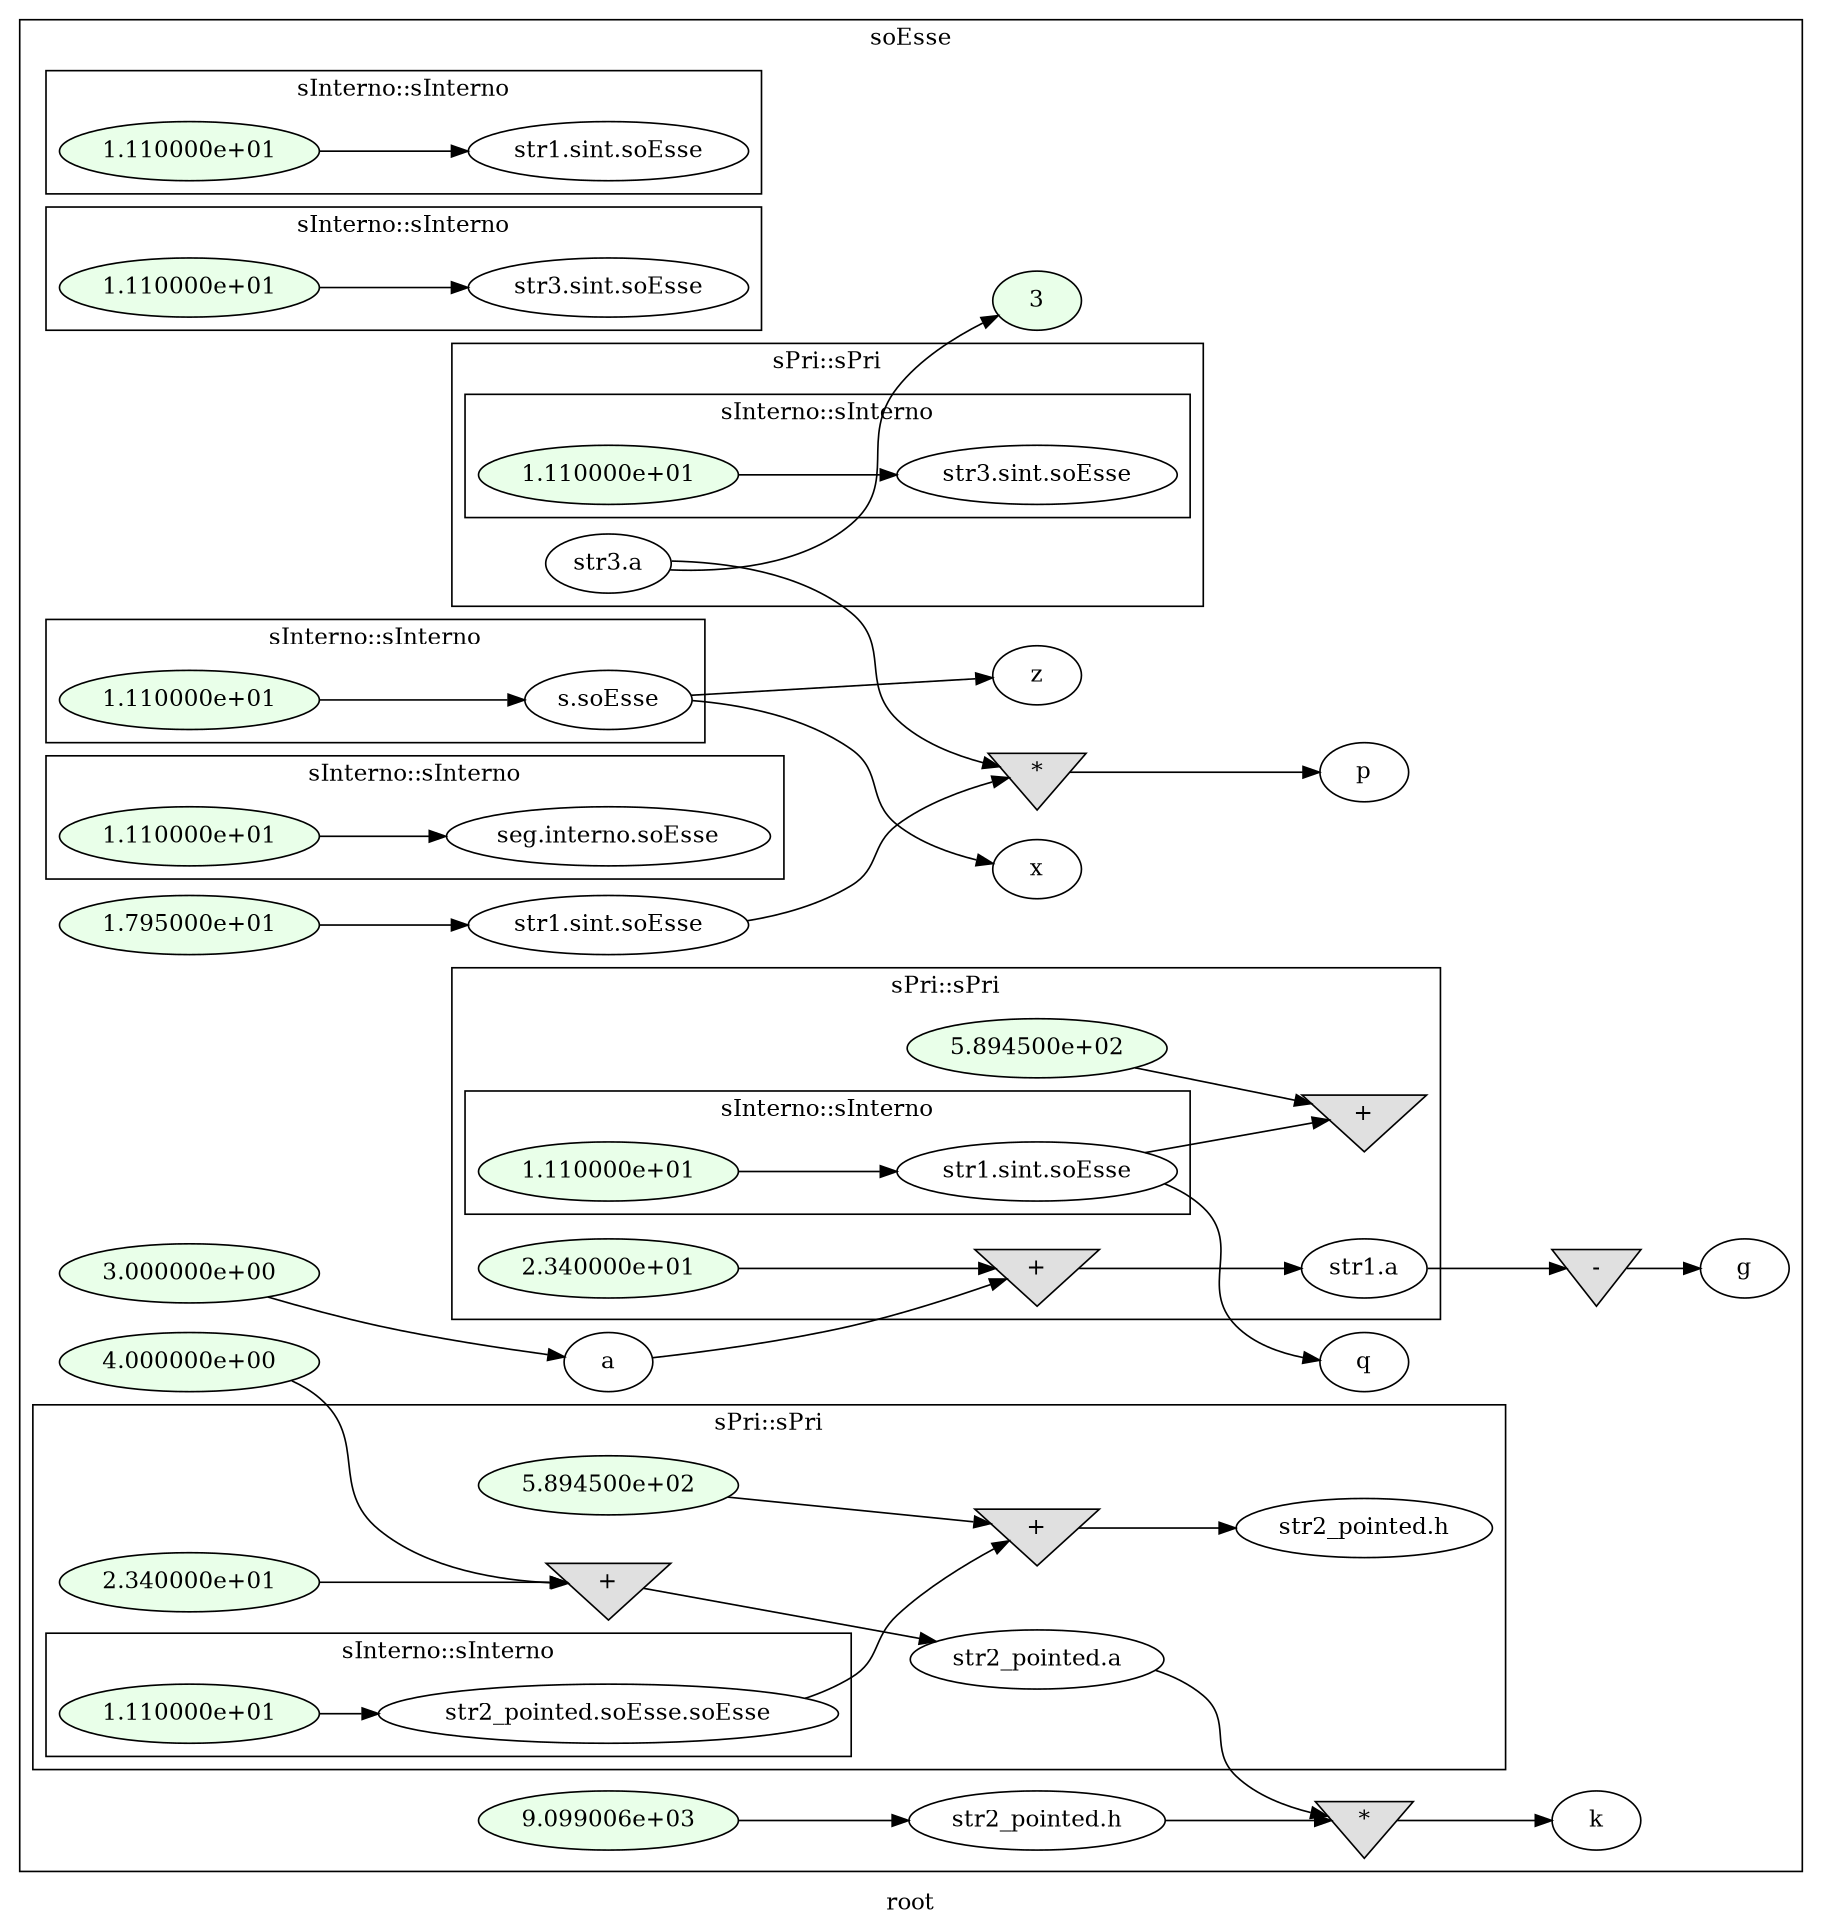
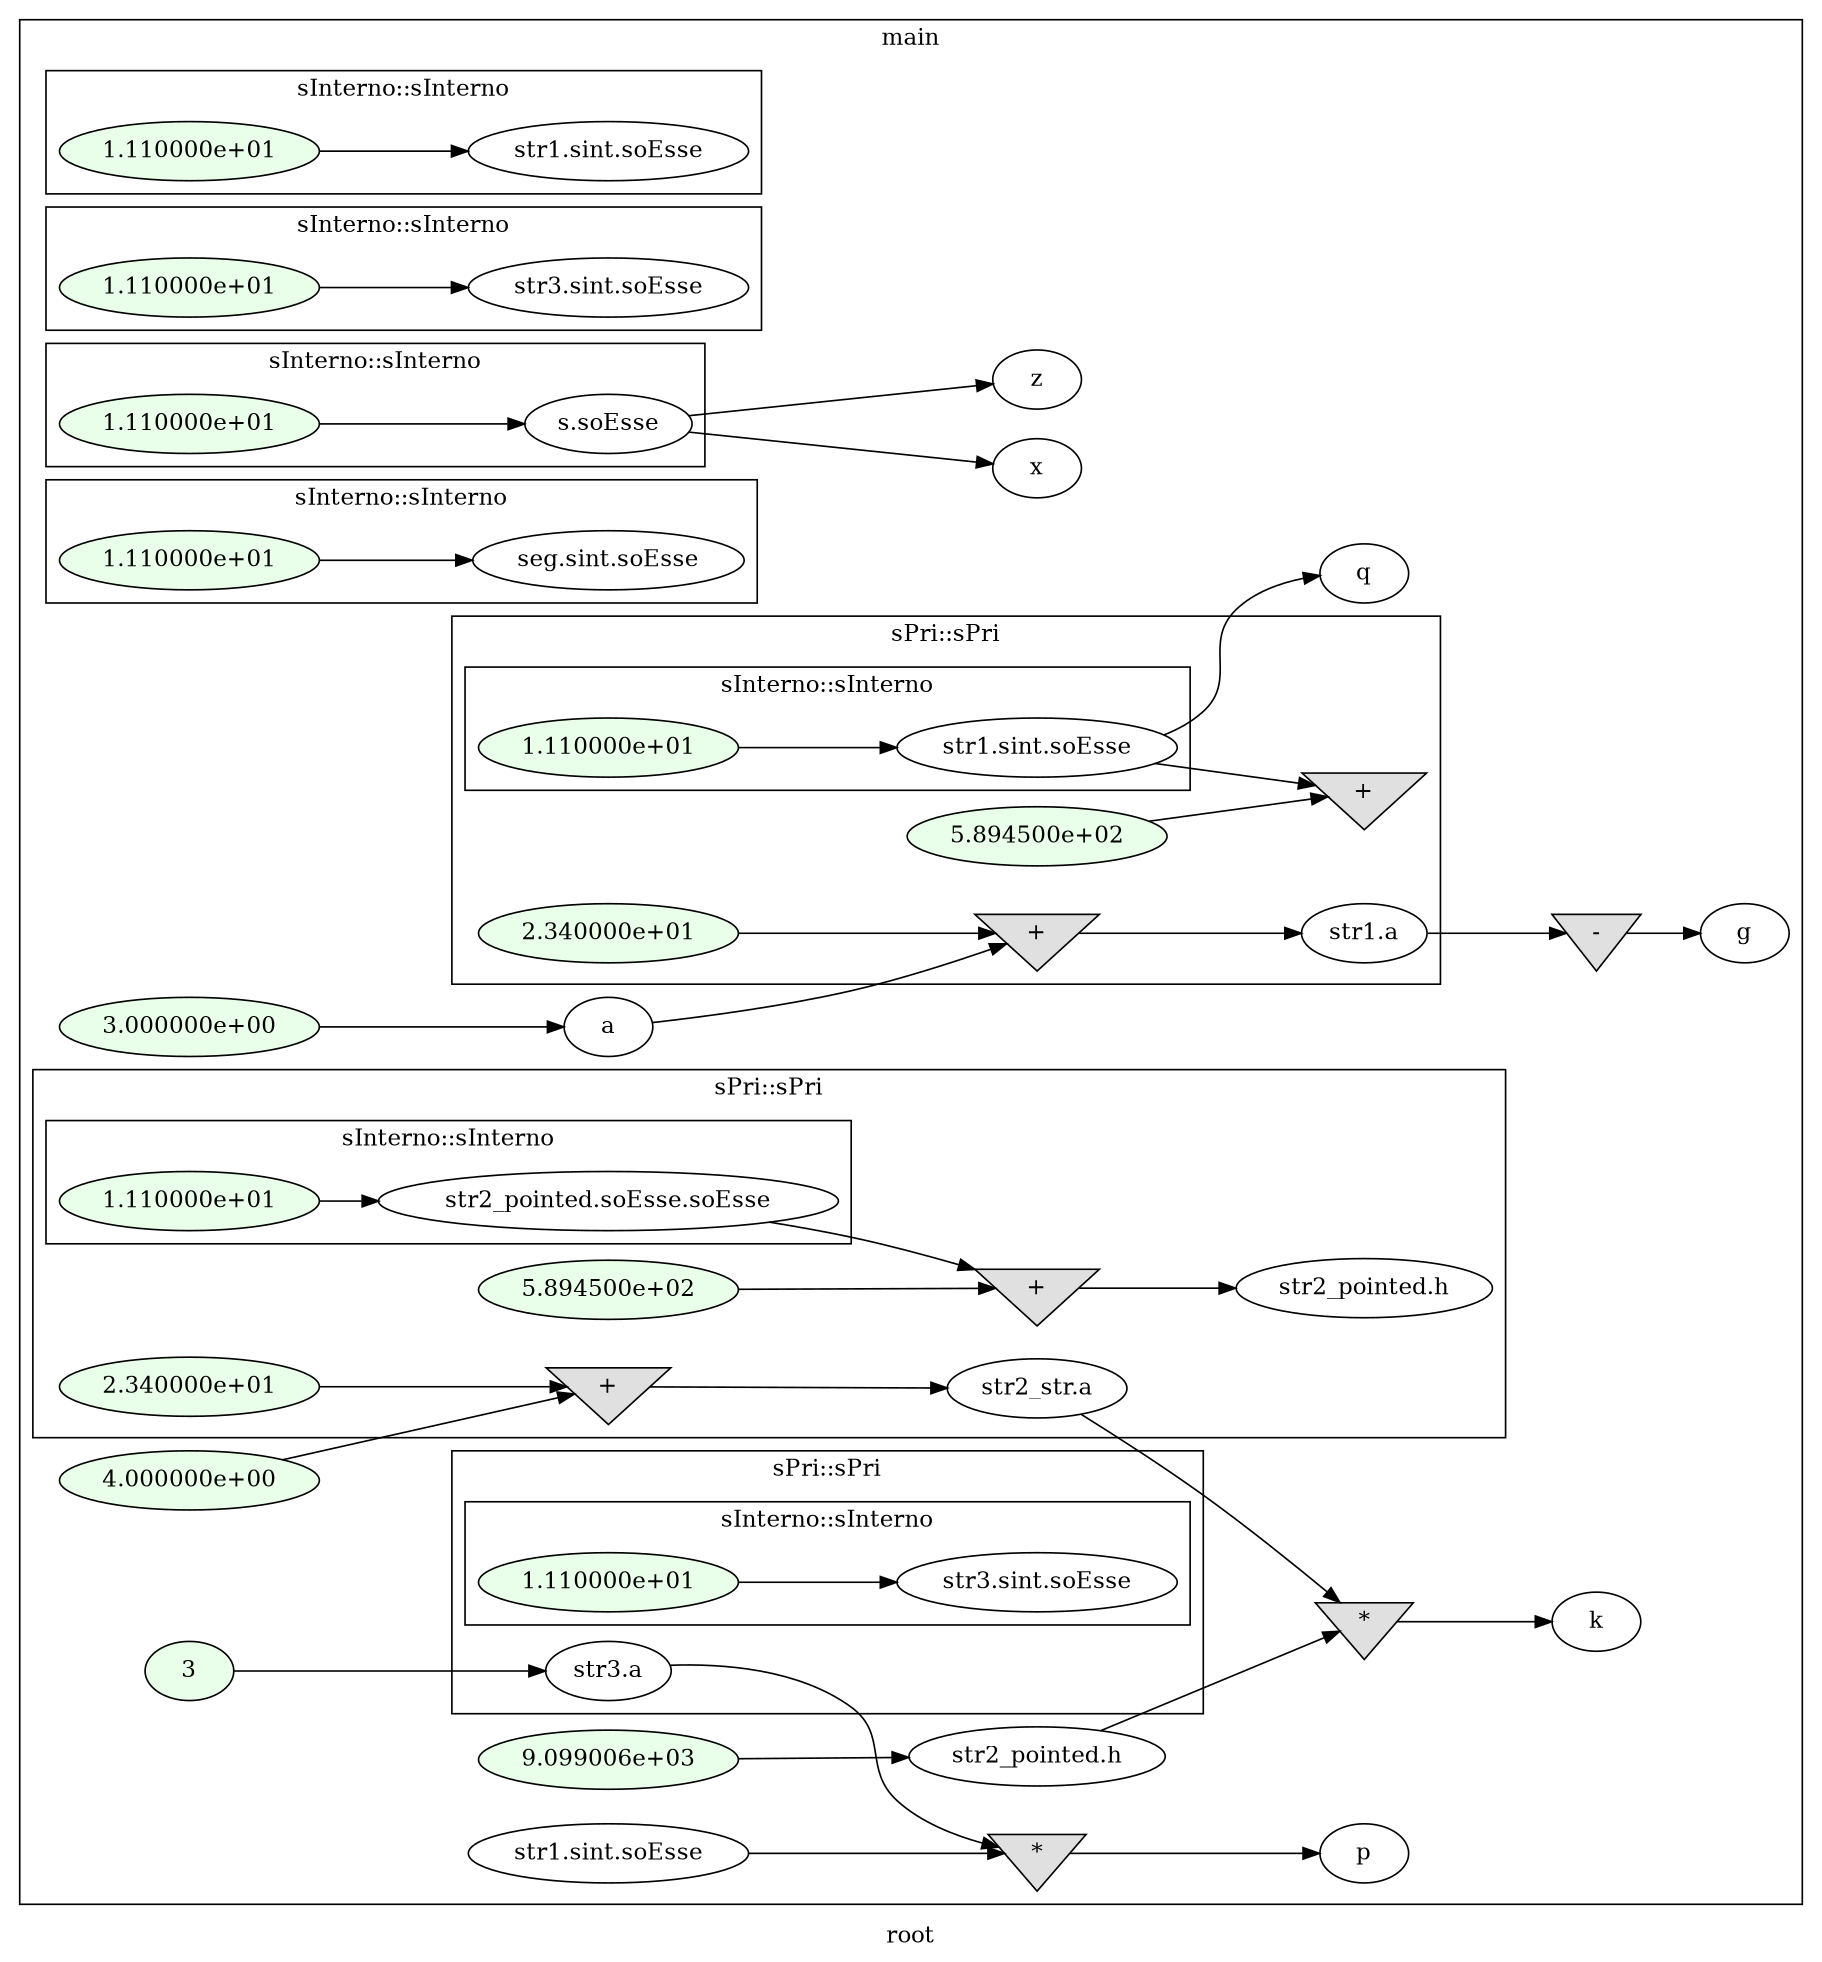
(911, 39) -> (911, 39)
(871, 498) -> (381, 1671)
(608, 836) -> (608, 560)
(189, 925) -> none
(1037, 1659) -> (1037, 1388)
